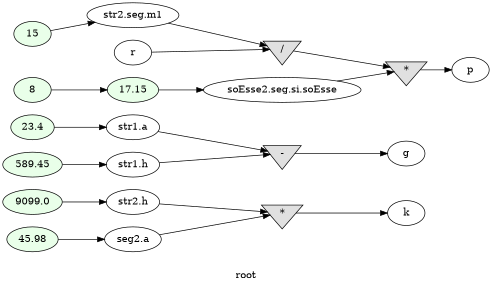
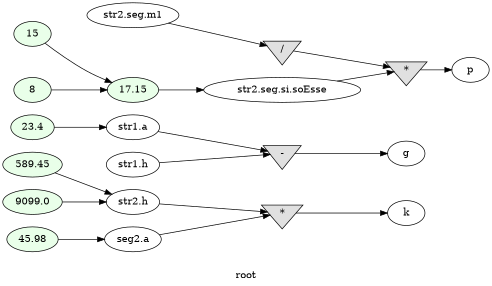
(69, 27) -> (74, 64)
(133, 53) -> none
(282, 90) -> (282, 90)
(81, 165) -> (80, 182)
